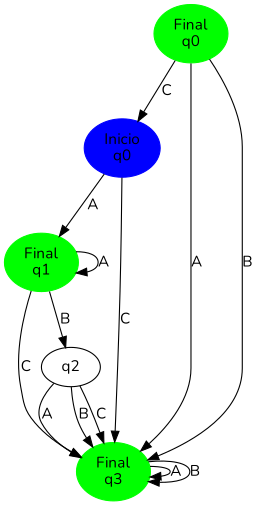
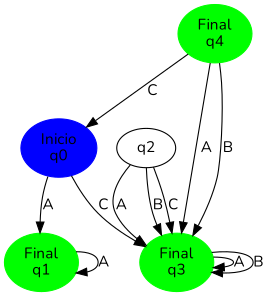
(191, 34) -> (215, 34)
(56, 314) -> none
(20, 381) -> none
